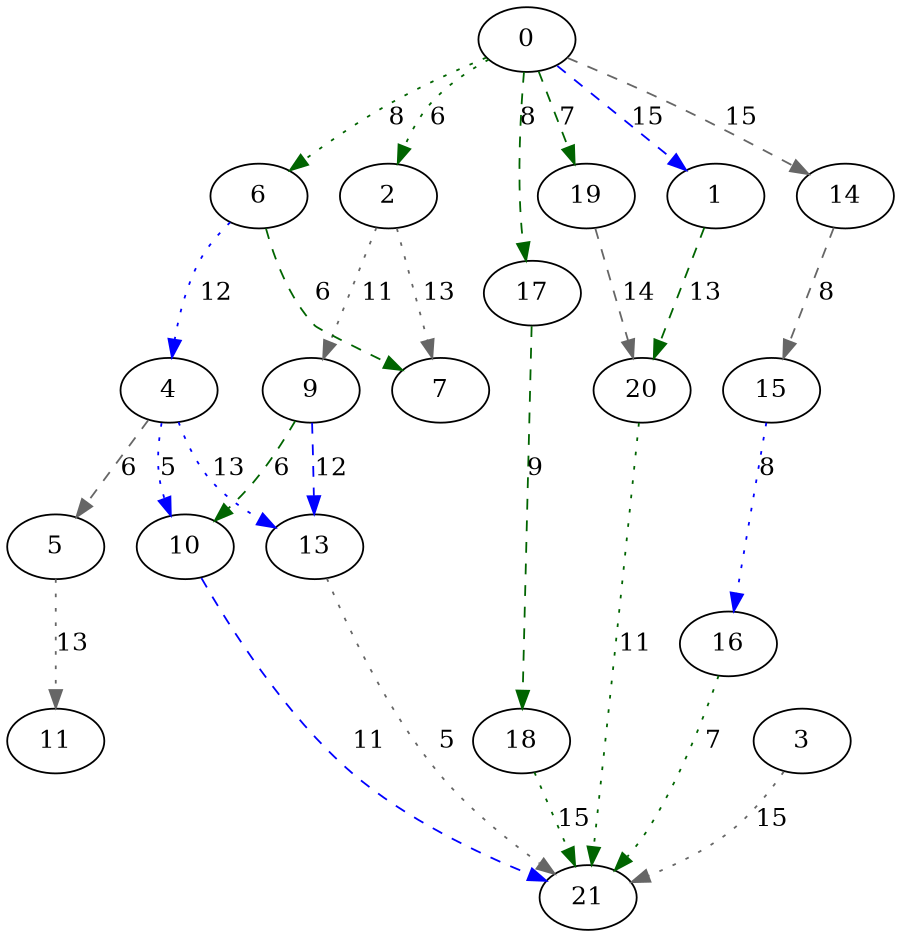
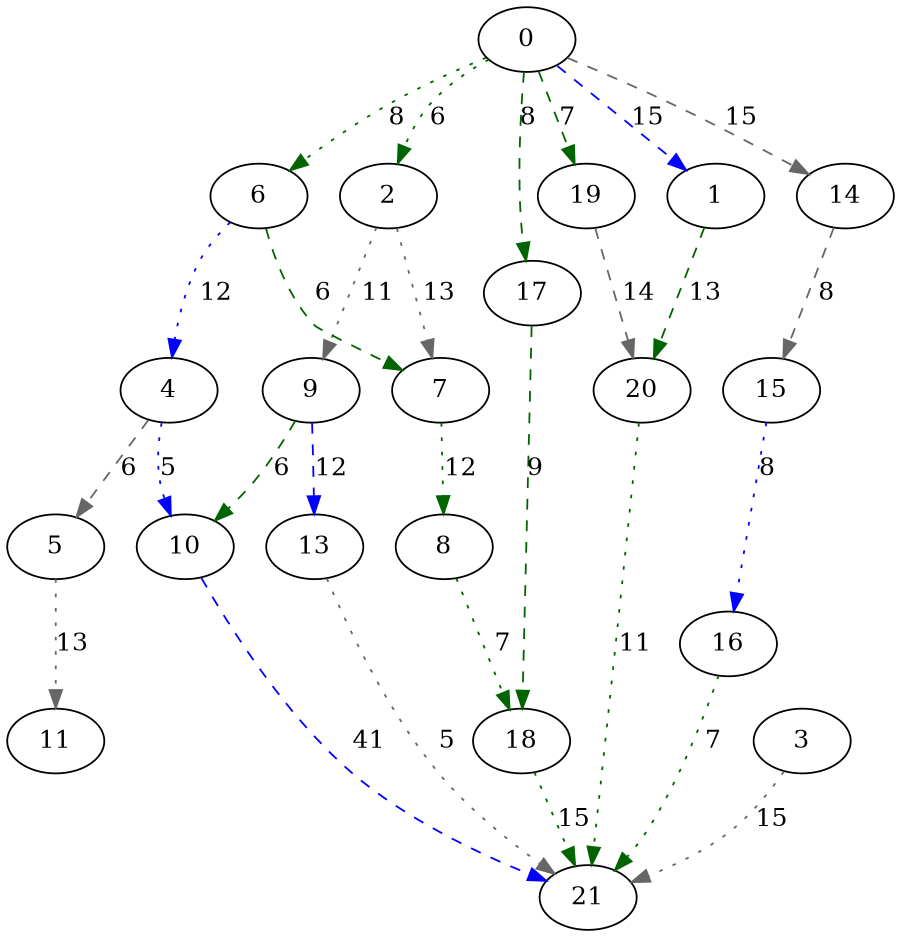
(209, 478) -> none
none -> (444, 547)
(370, 741) -> (370, 741)
